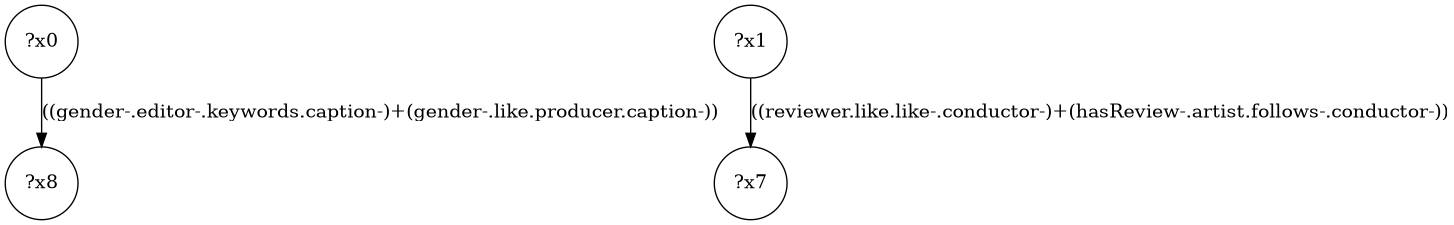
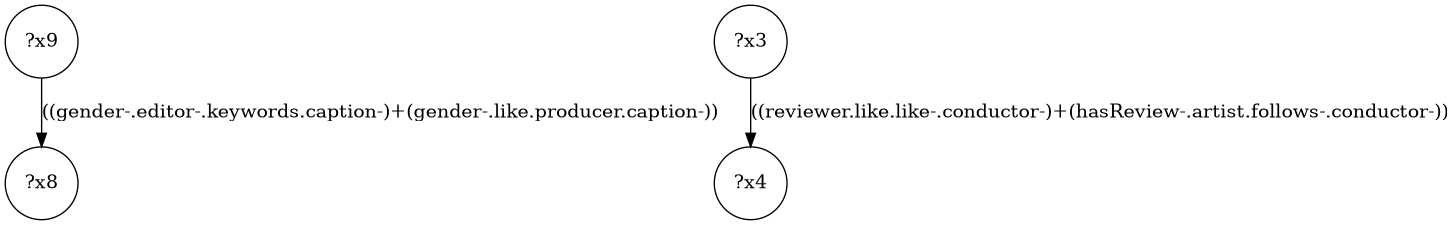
(42, 42) -> (42, 42)
(751, 42) -> (751, 42)
(751, 183) -> (751, 183)
